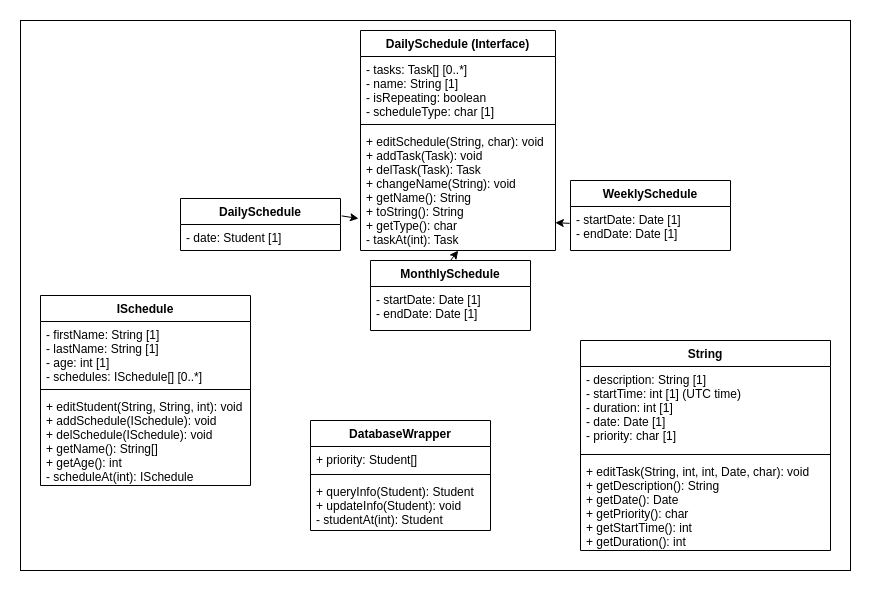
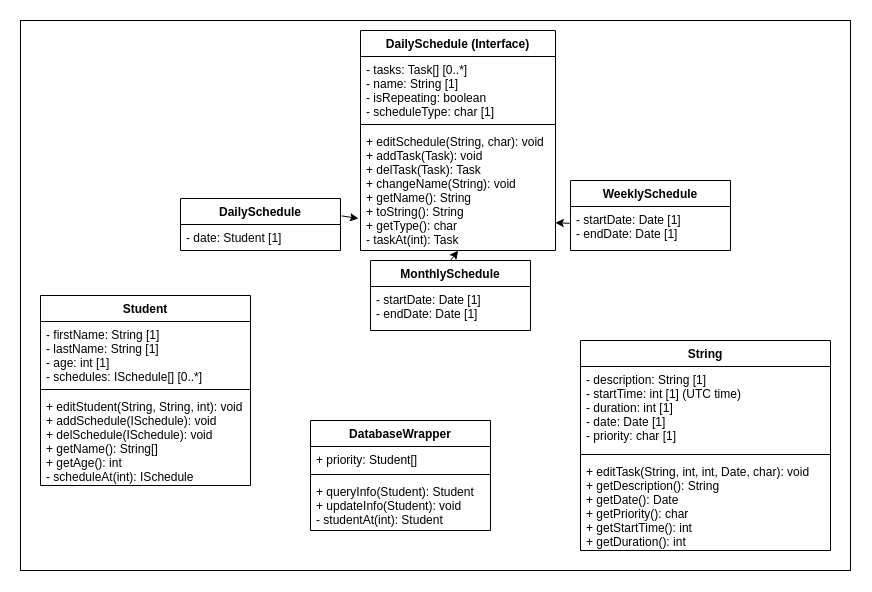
(145, 309) -> (145, 309)
